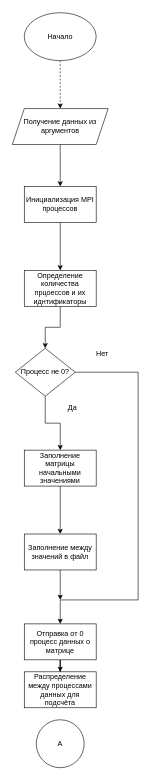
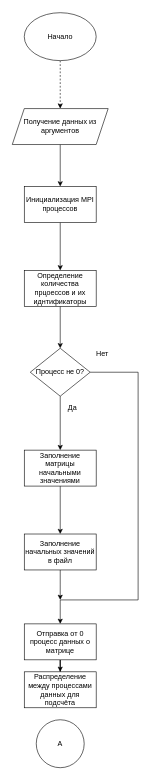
(45, 372) -> (60, 372)
(60, 552) -> (60, 552)
